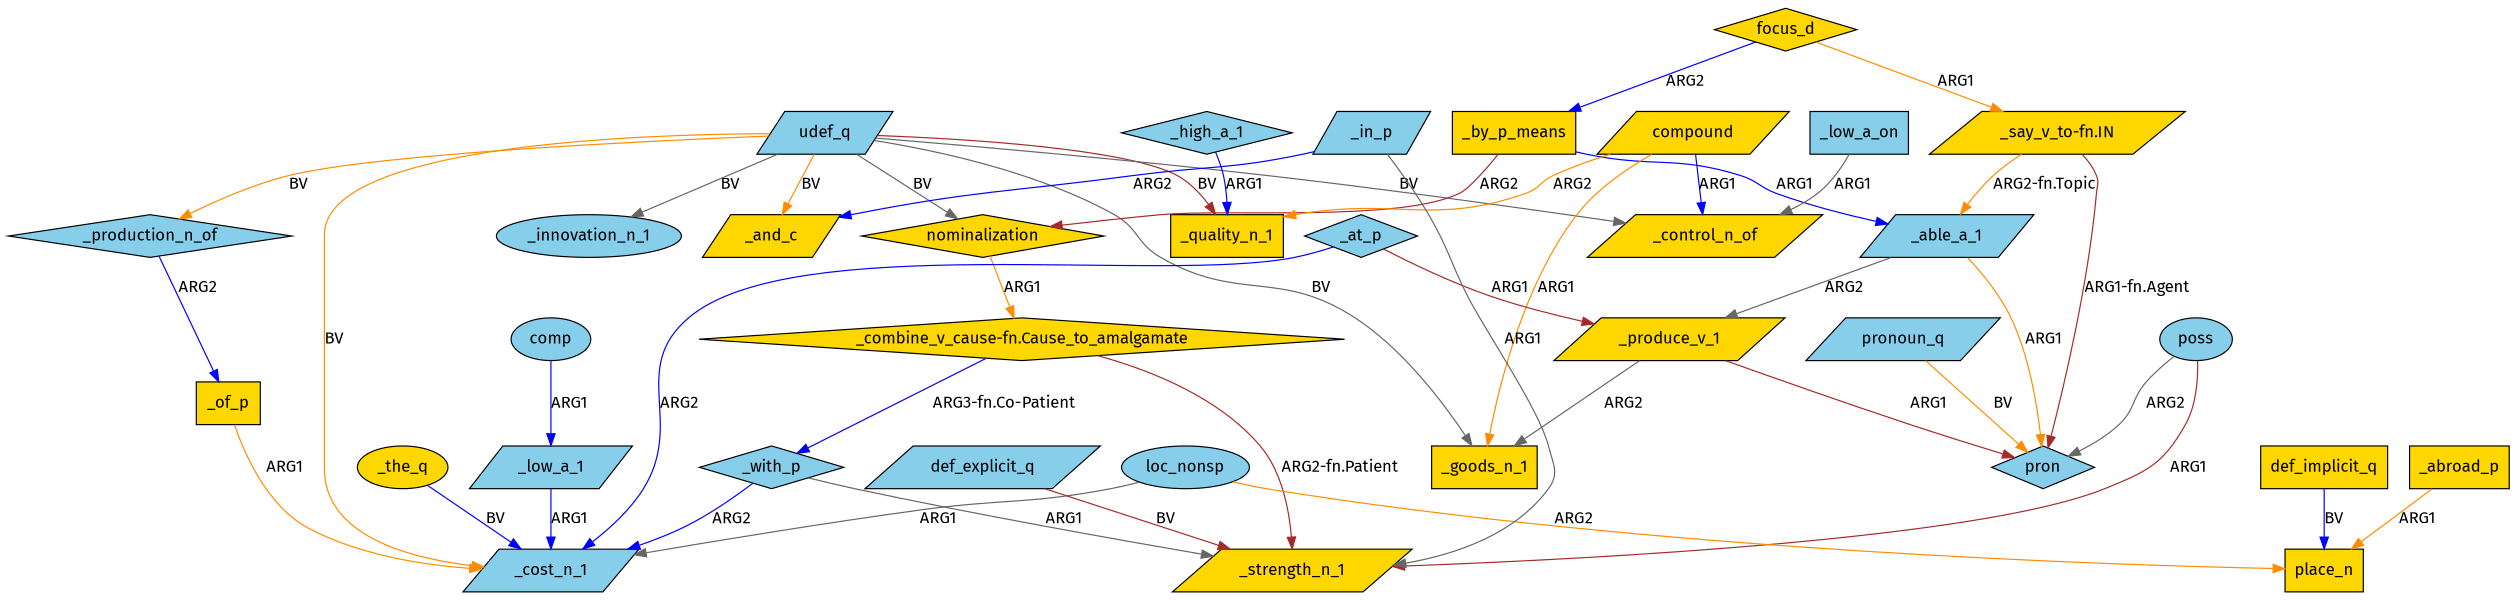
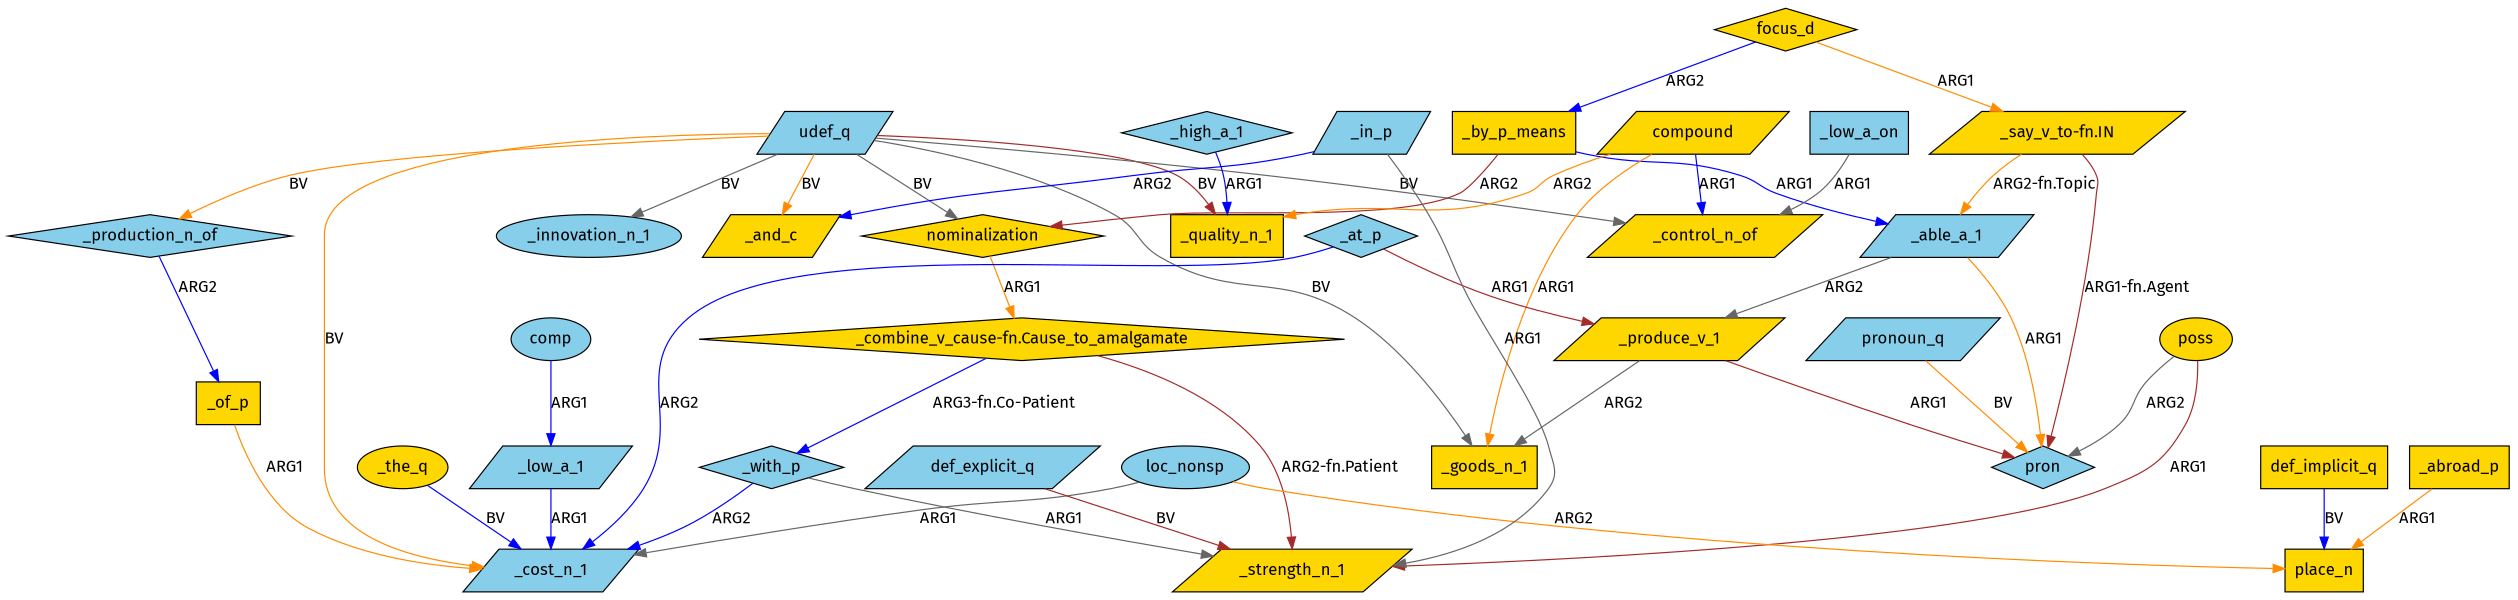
(2196, 339) -> (2196, 339)
